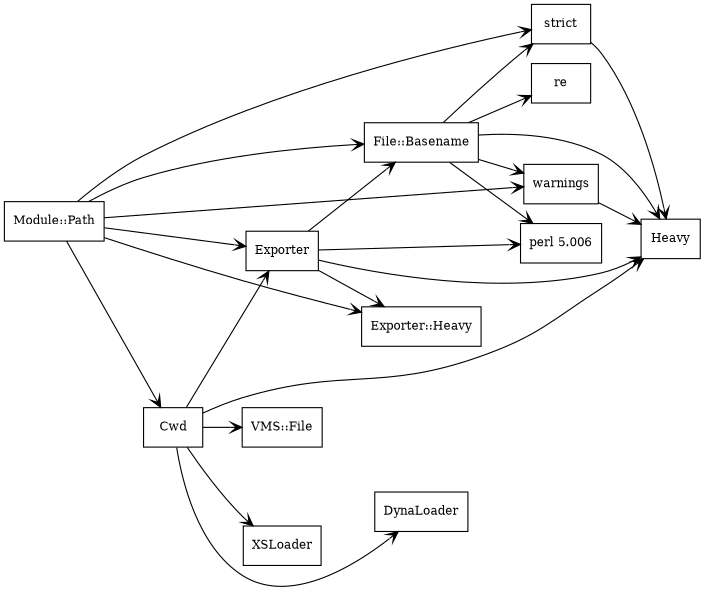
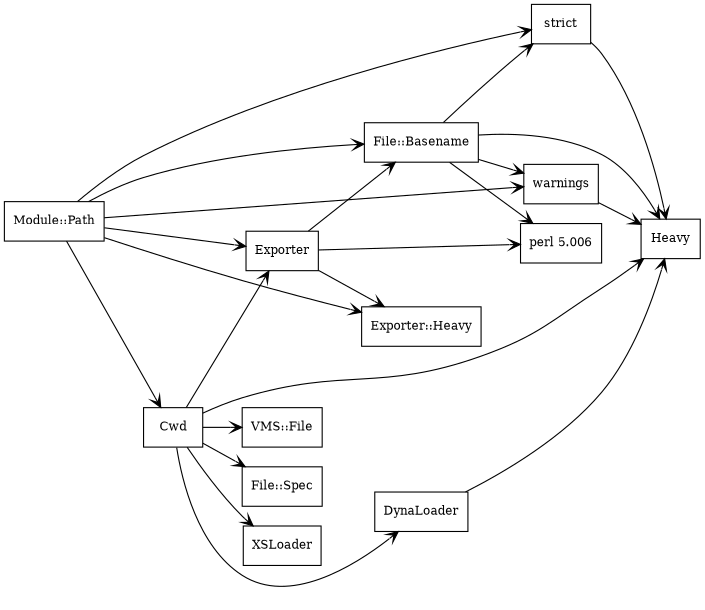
(561, 83) -> none
(475, 282) -> (591, 404)
none -> (282, 487)
